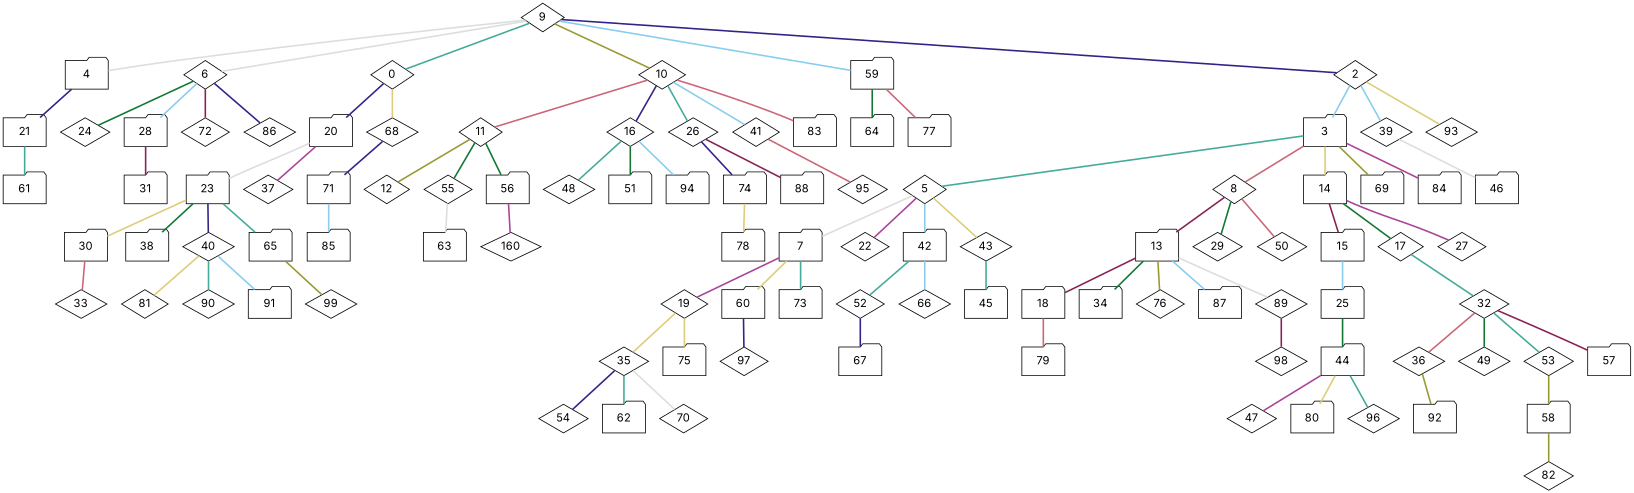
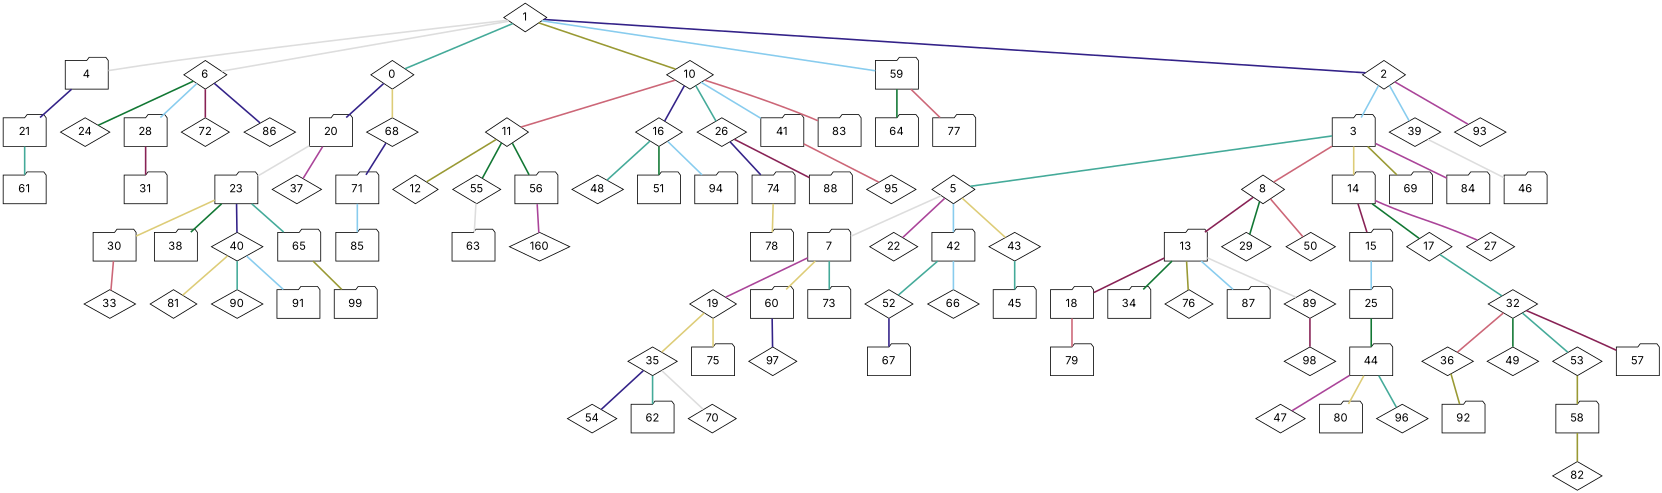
(543, 18) -> (525, 18)
(1403, 103) -> (1431, 103)
(756, 132) -> (782, 132)
(331, 304) -> (356, 304)
